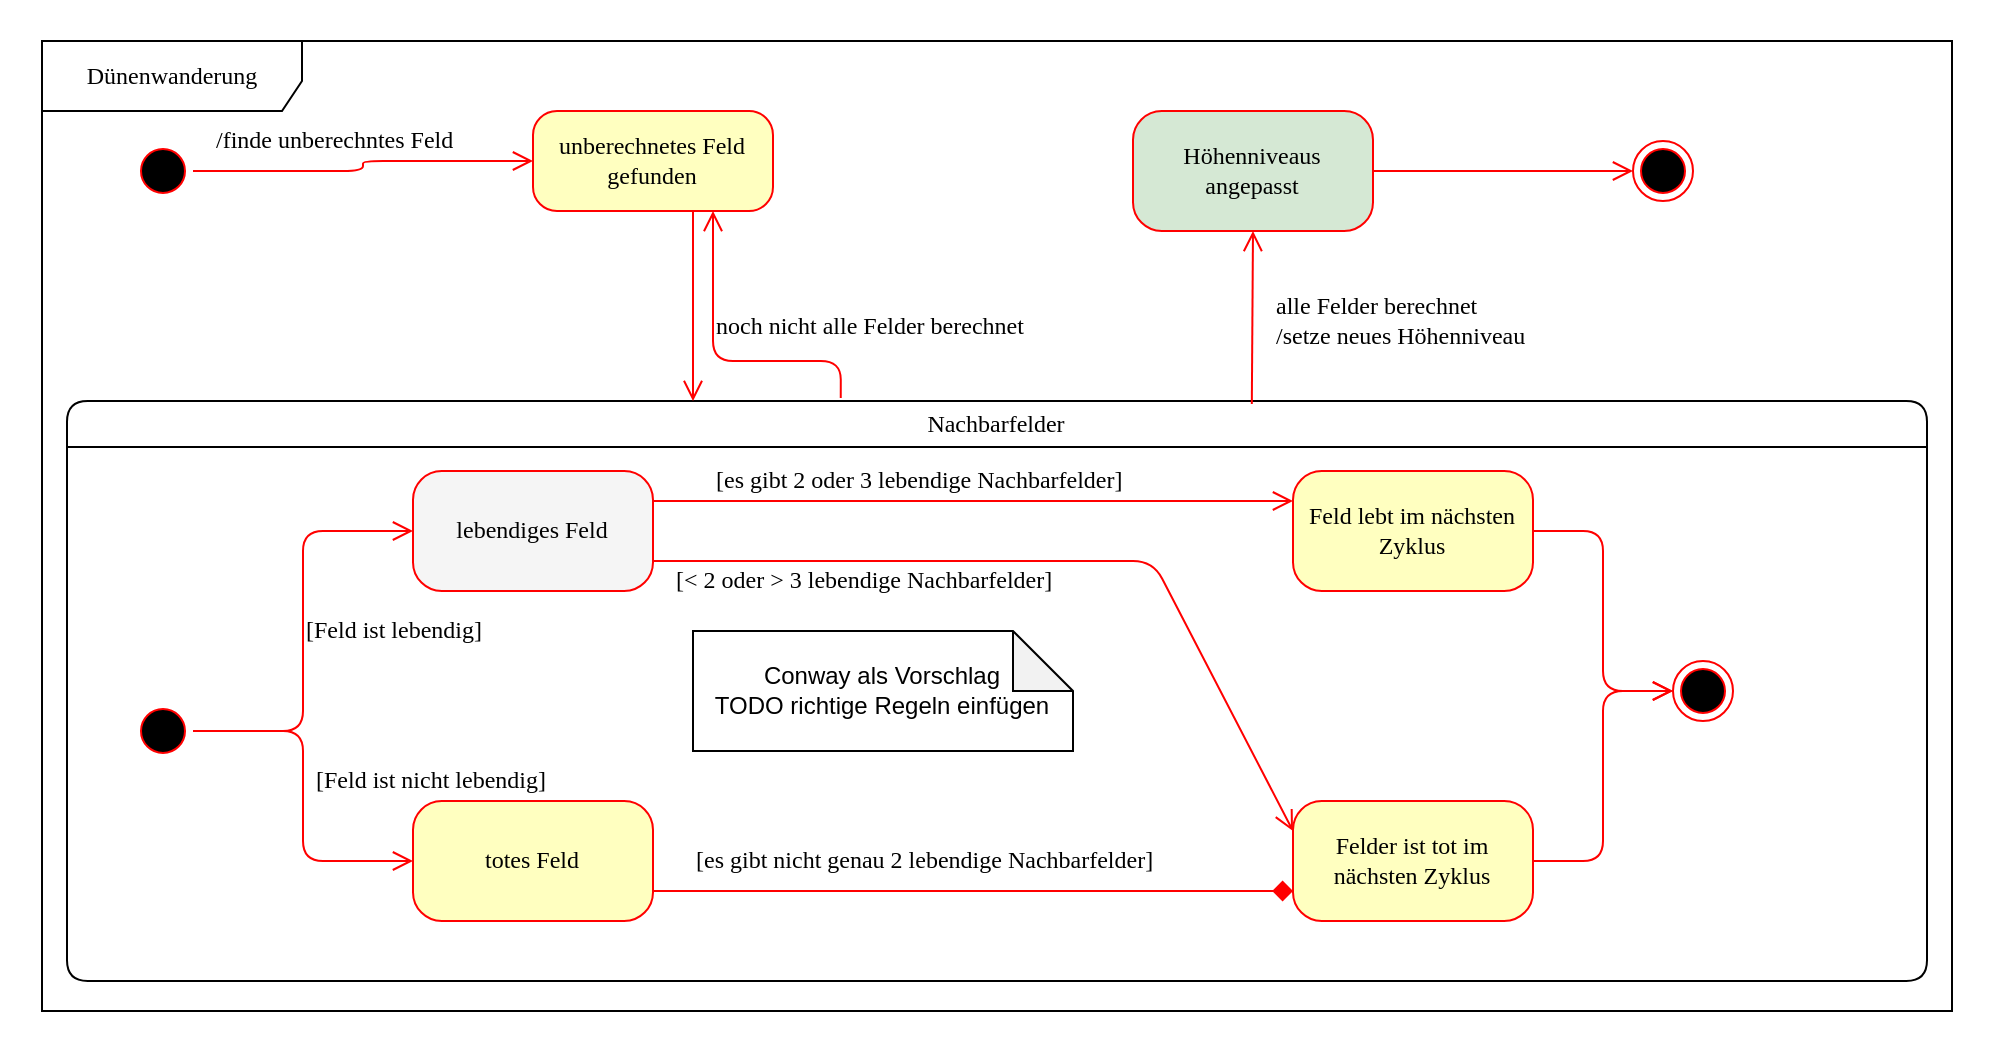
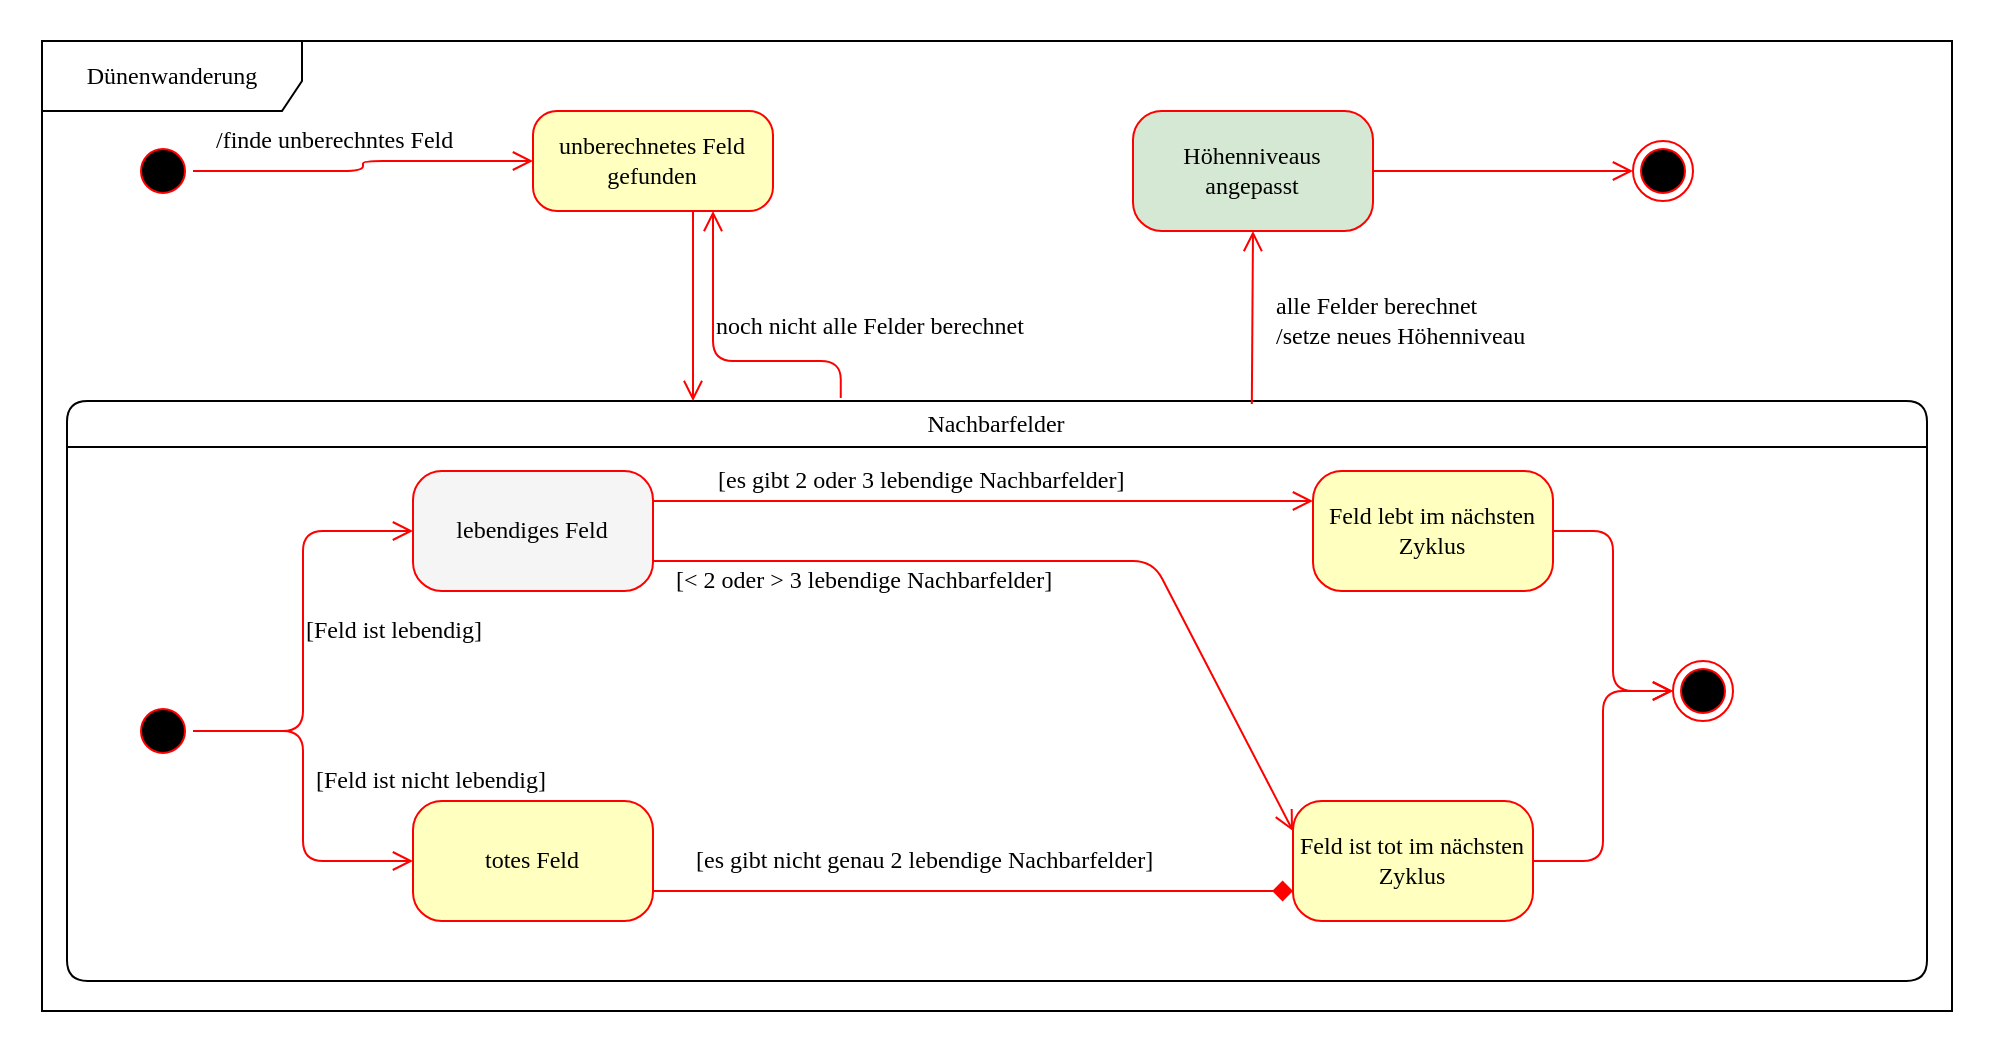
(1413, 531) -> (1433, 531)
(883, 691) -> none
(1413, 861) -> (1413, 861)
